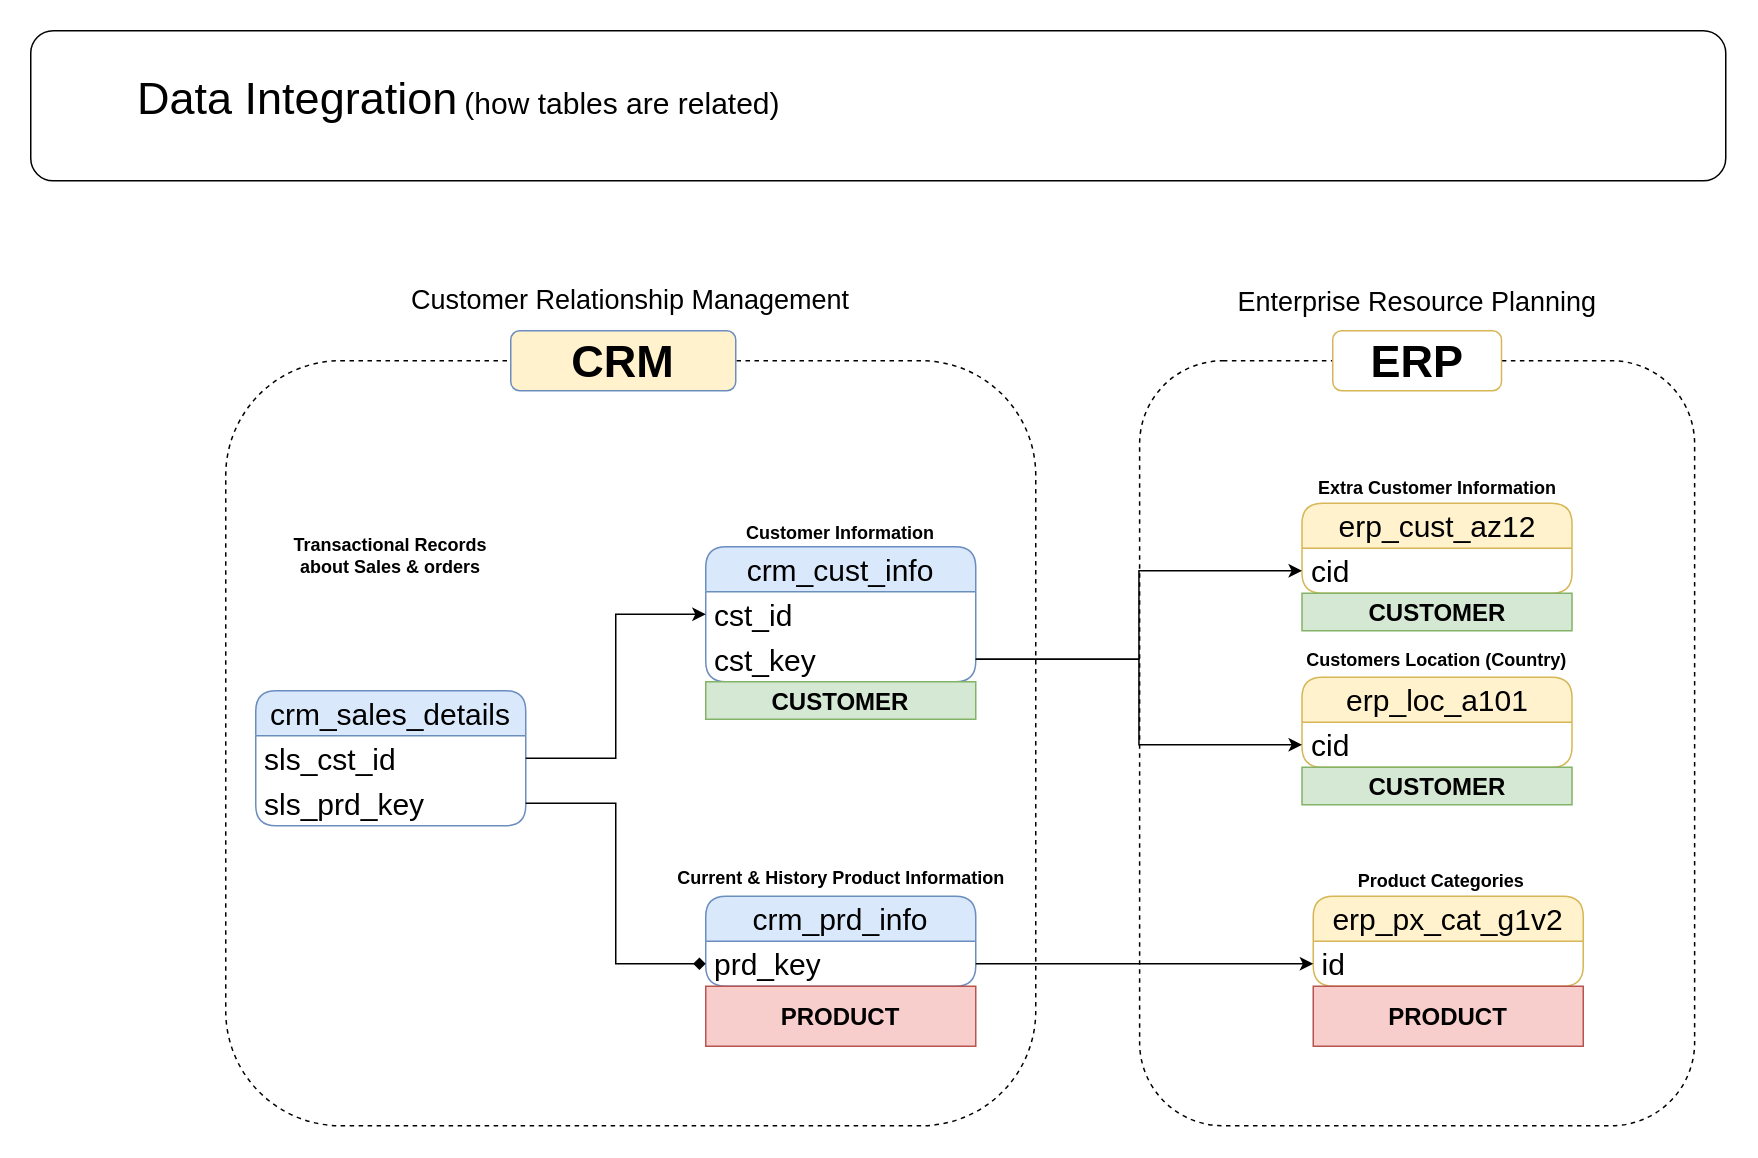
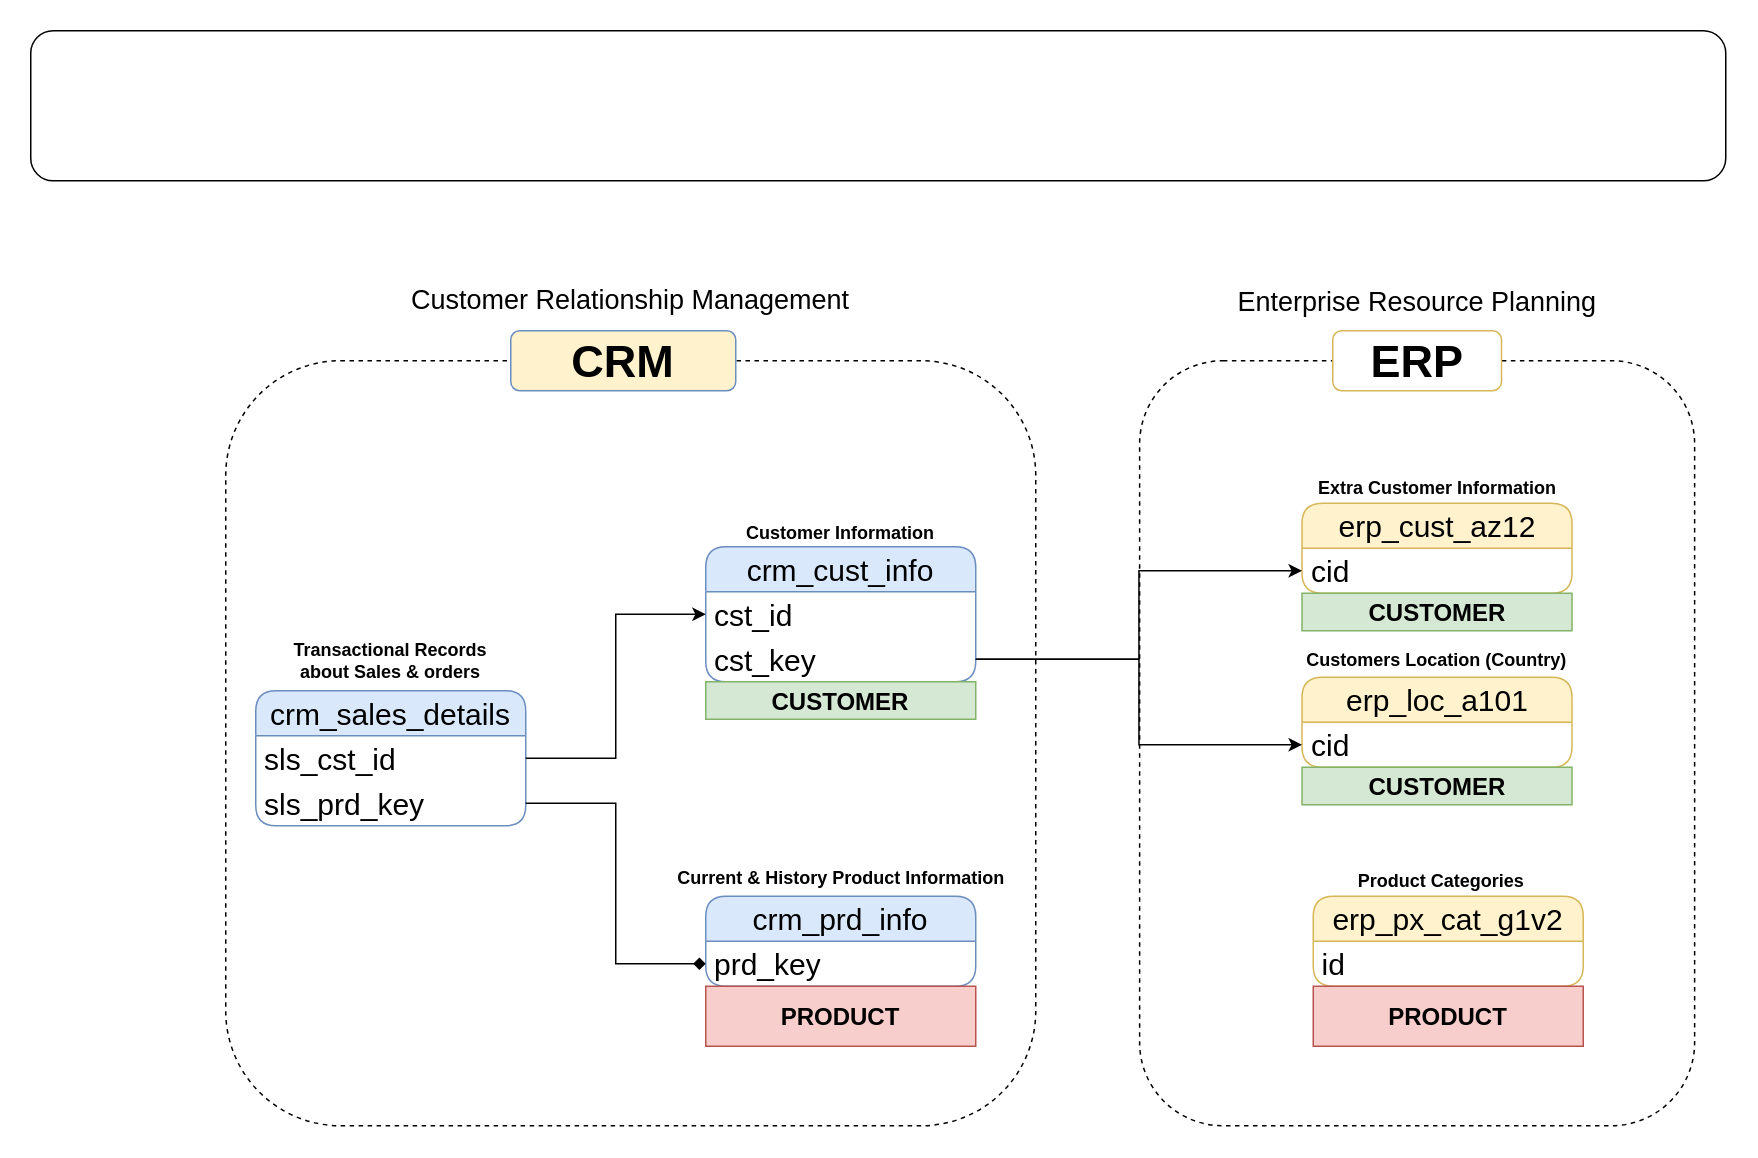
(458, 98) -> none
(391, 556) -> (391, 661)
(1140, 964) -> none
